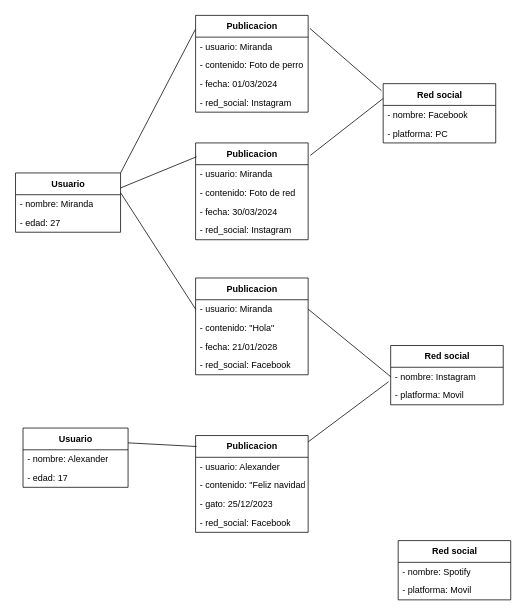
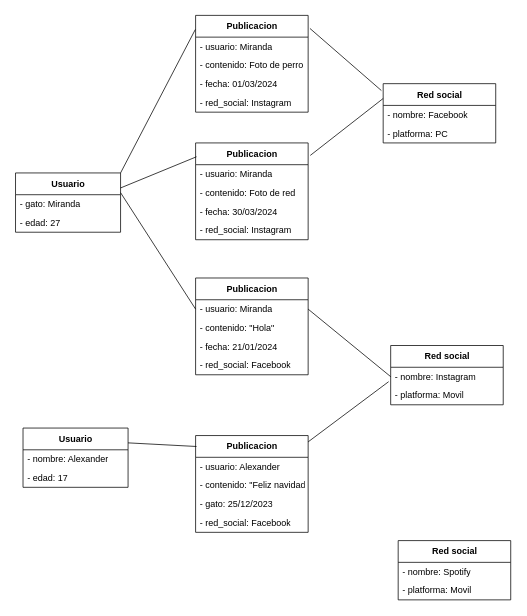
(58, 204) -> (53, 204)
(244, 347) -> (244, 347)
